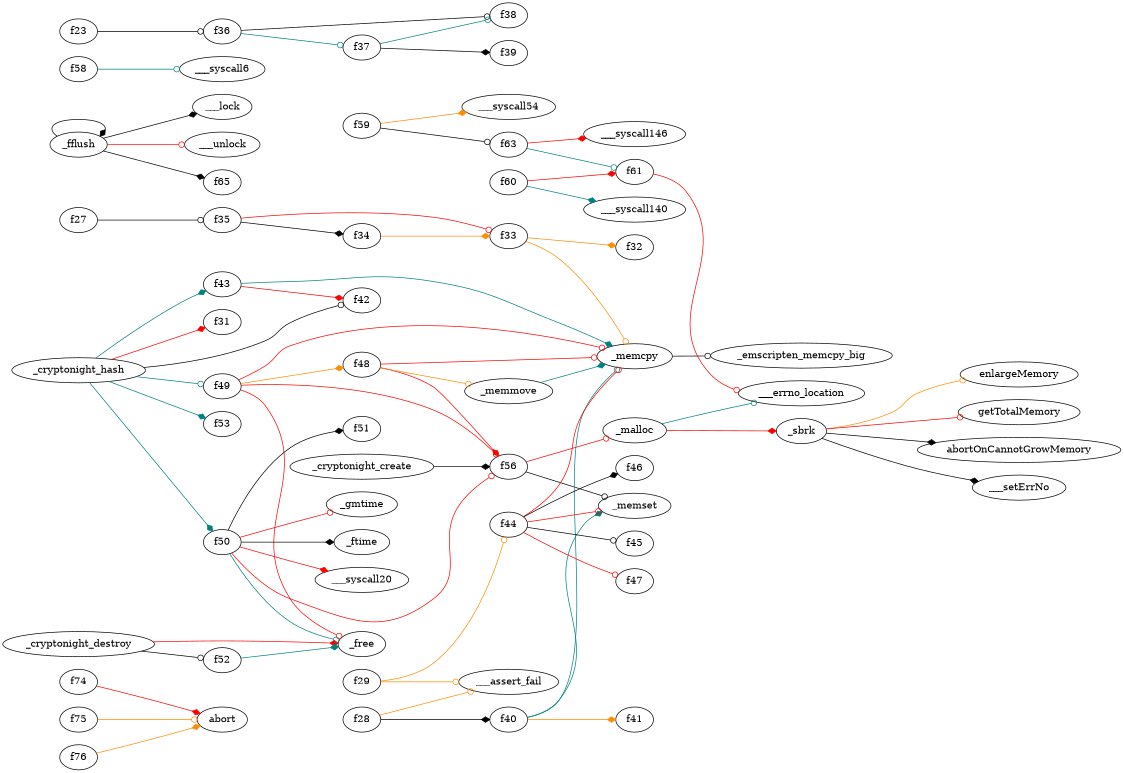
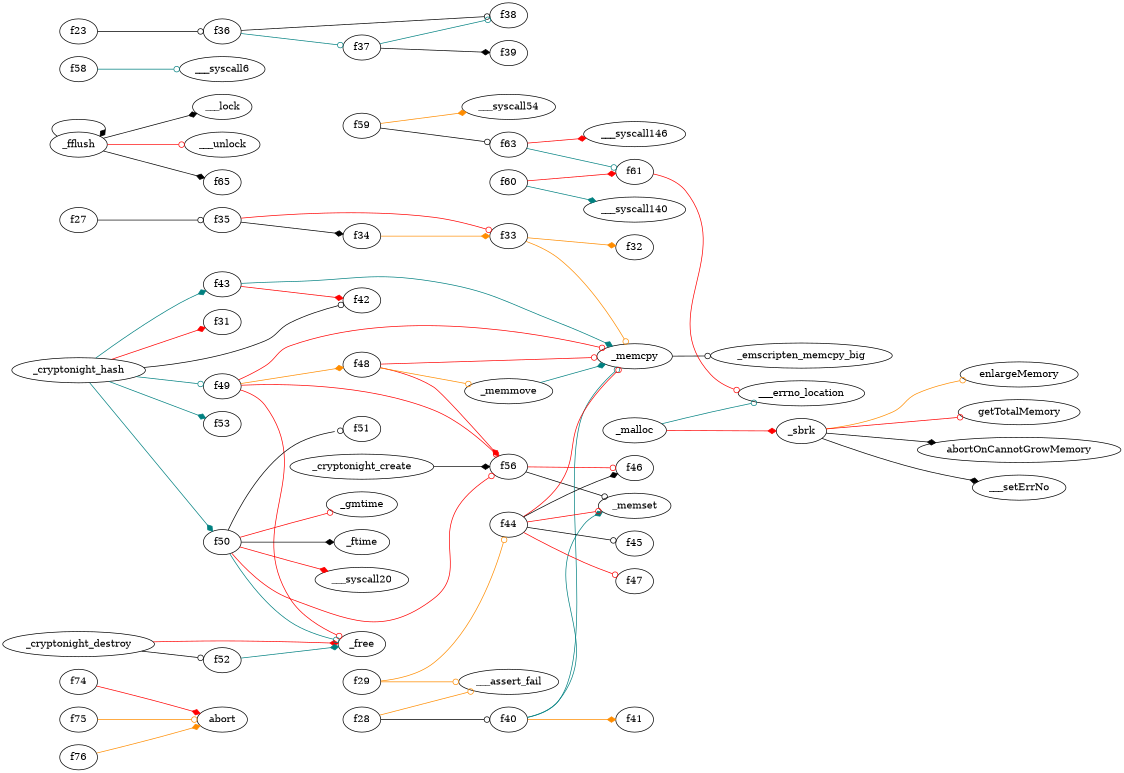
(565, 451) -> (563, 467)
(269, 466) -> (269, 466)
(433, 720) -> (433, 720)
